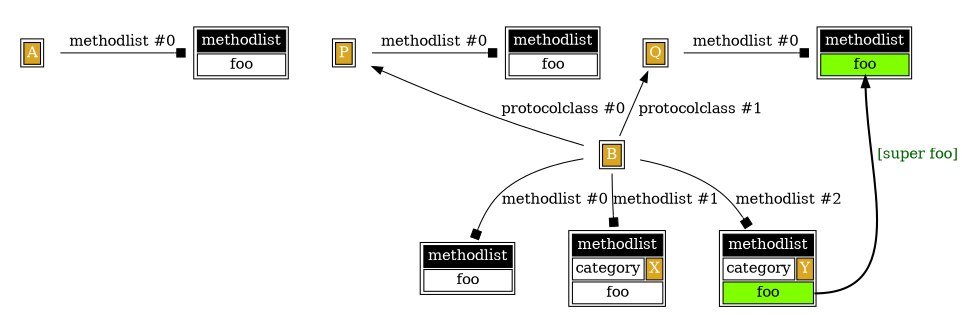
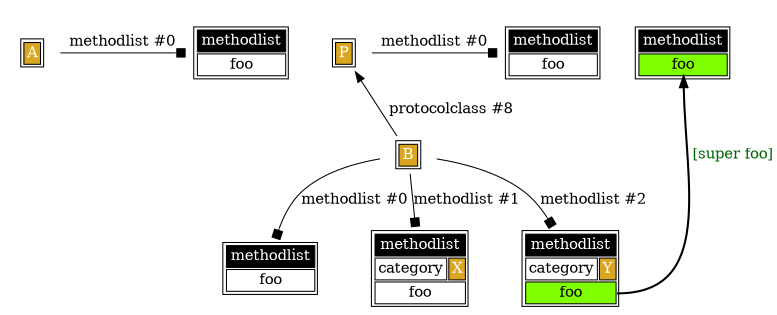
(656, 53) -> none
(561, 110) -> (449, 110)
